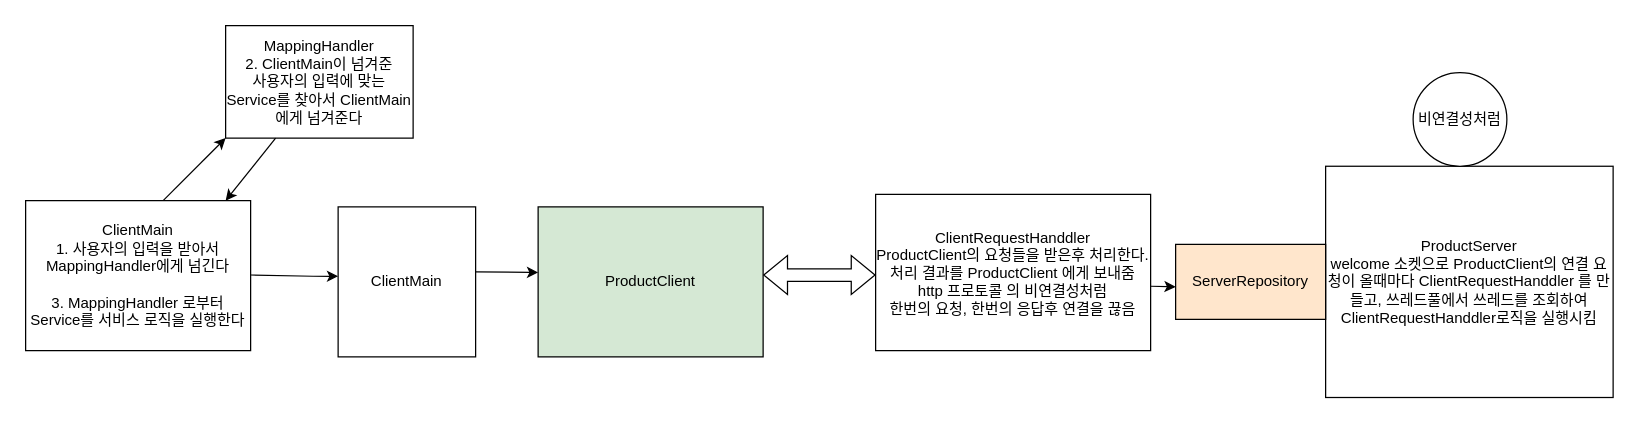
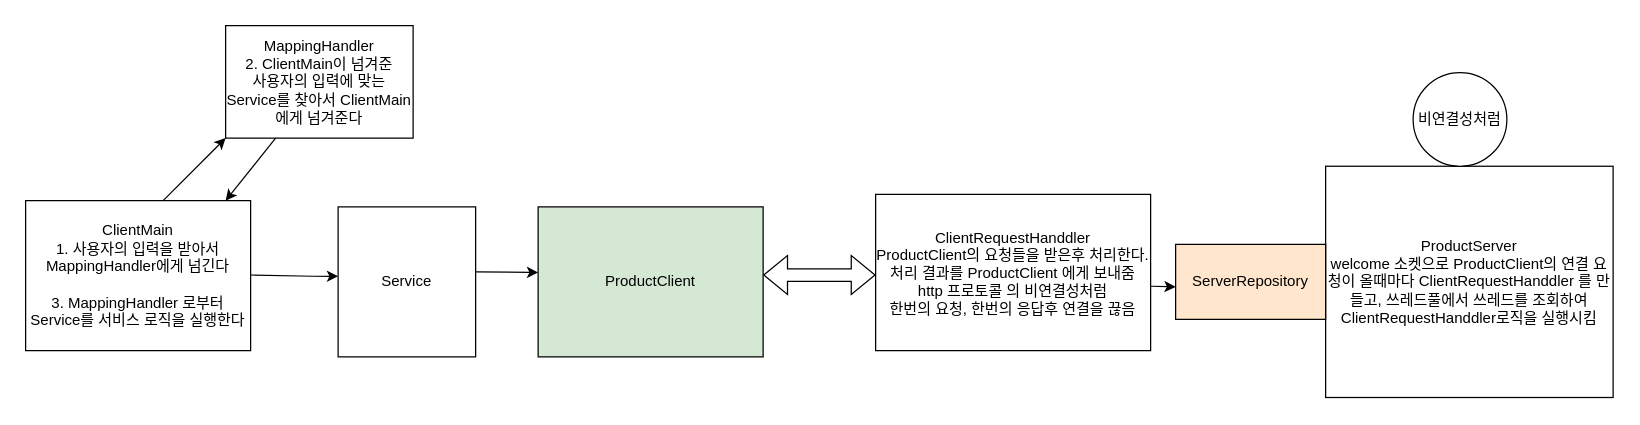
(407, 282) -> (407, 282)
